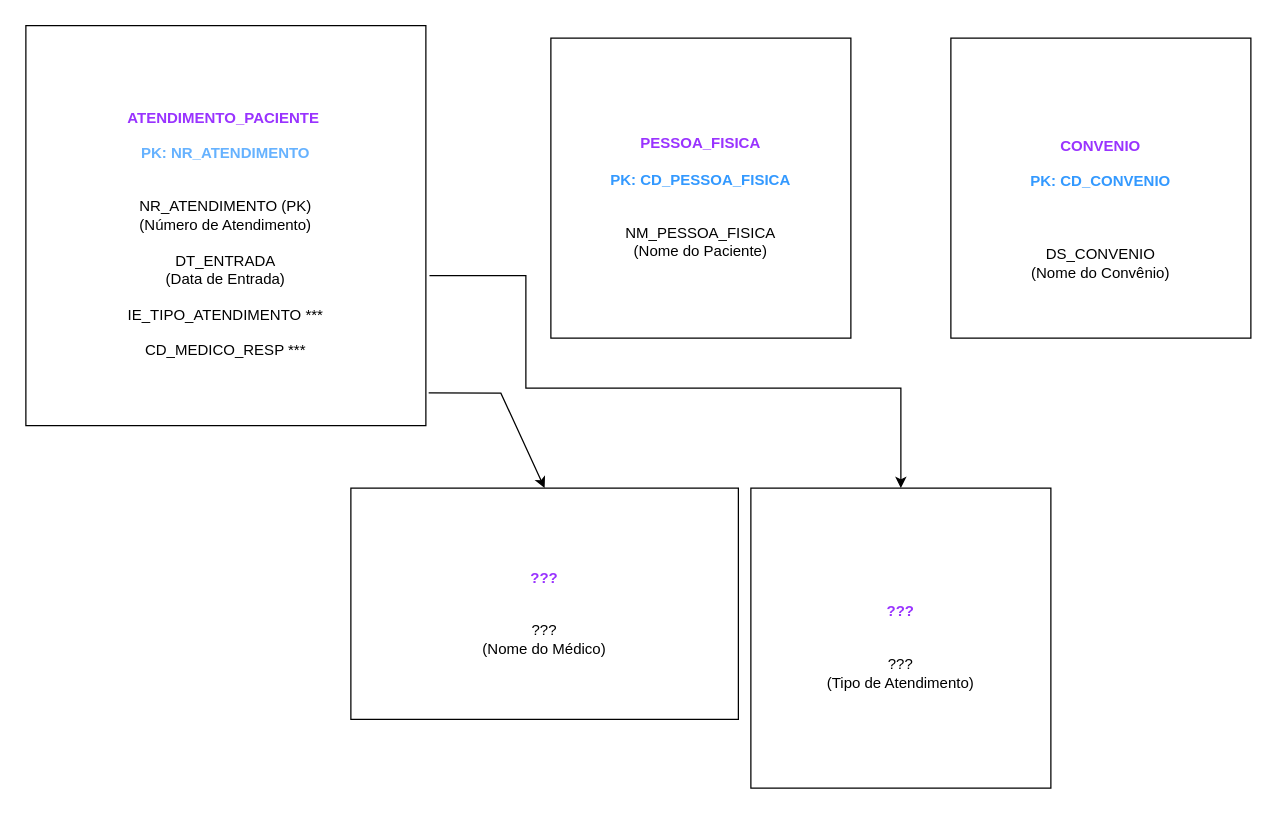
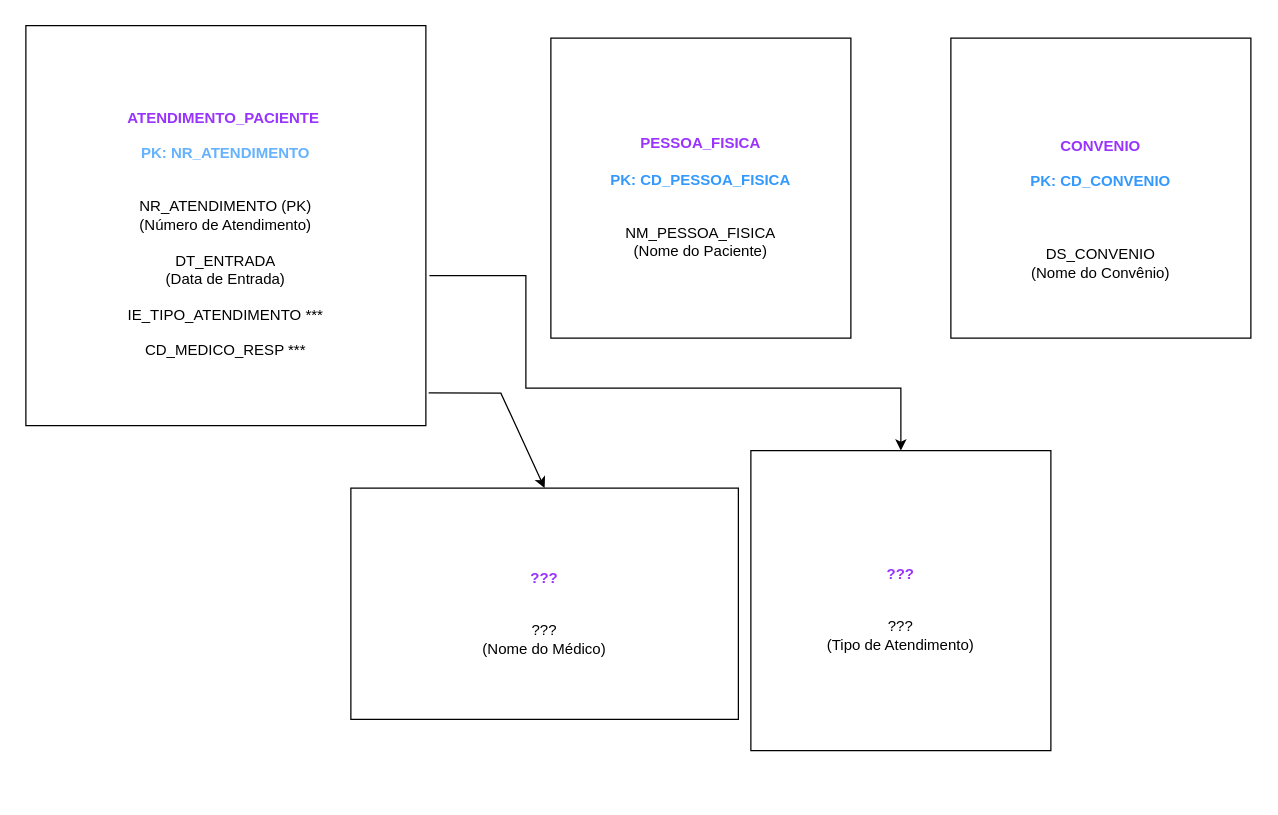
(901, 638) -> (901, 601)
